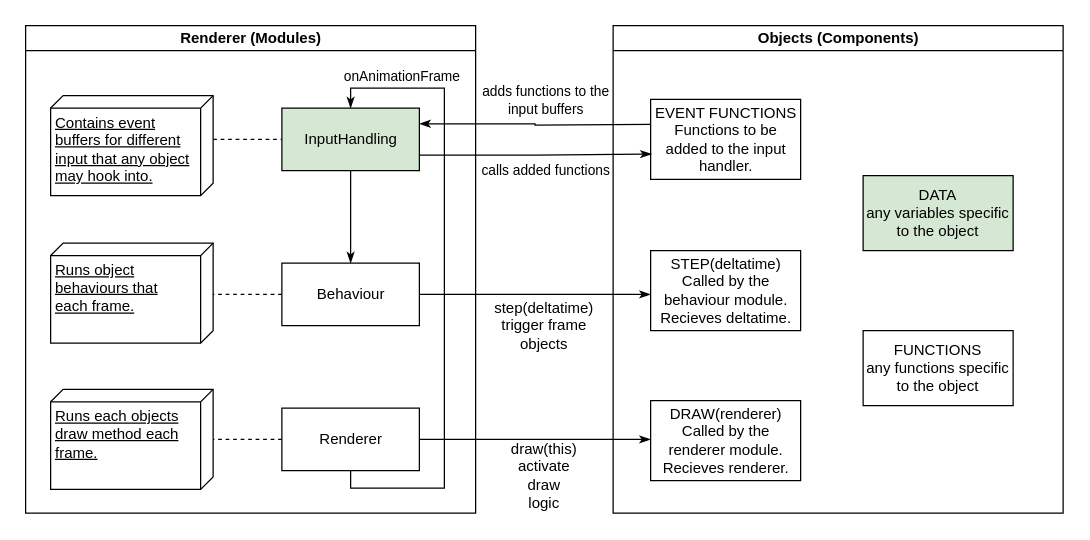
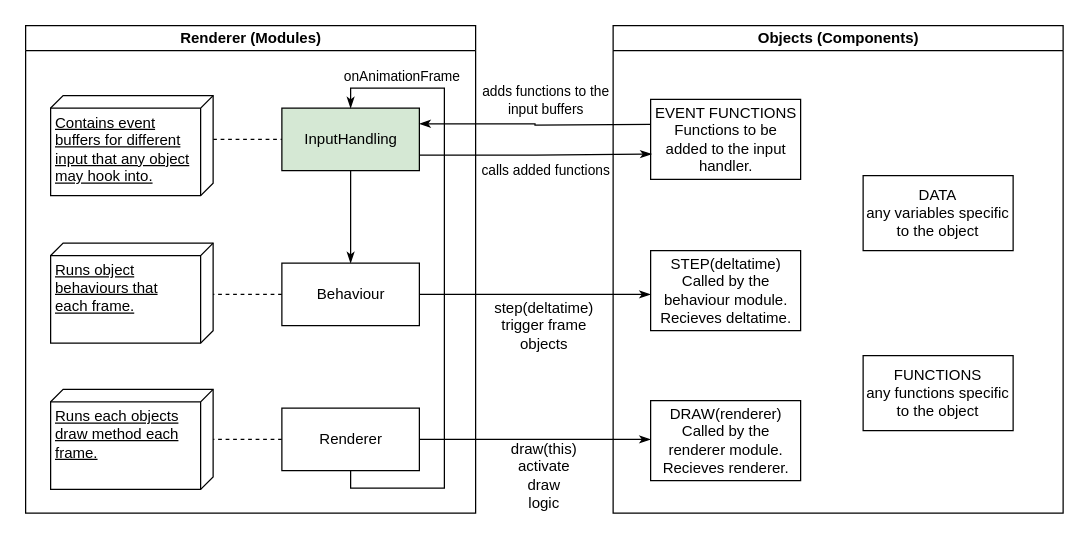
(938, 213) -> (938, 213)
(938, 368) -> (938, 393)
